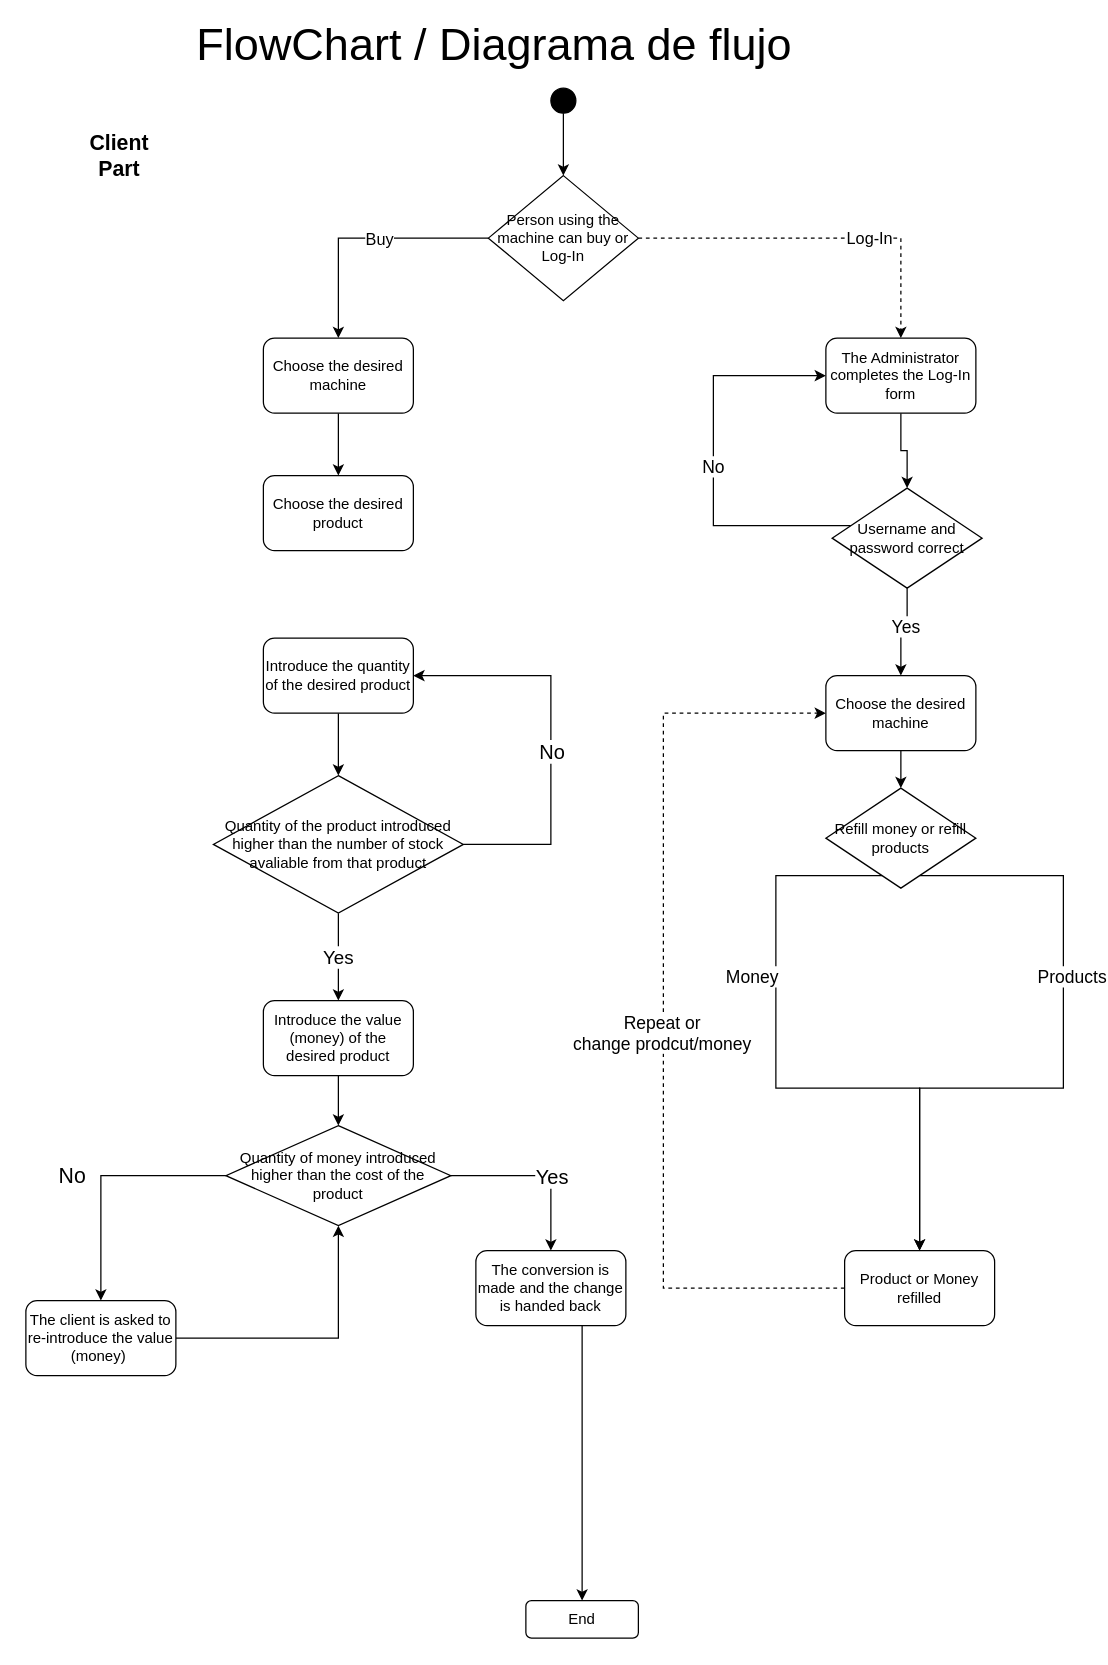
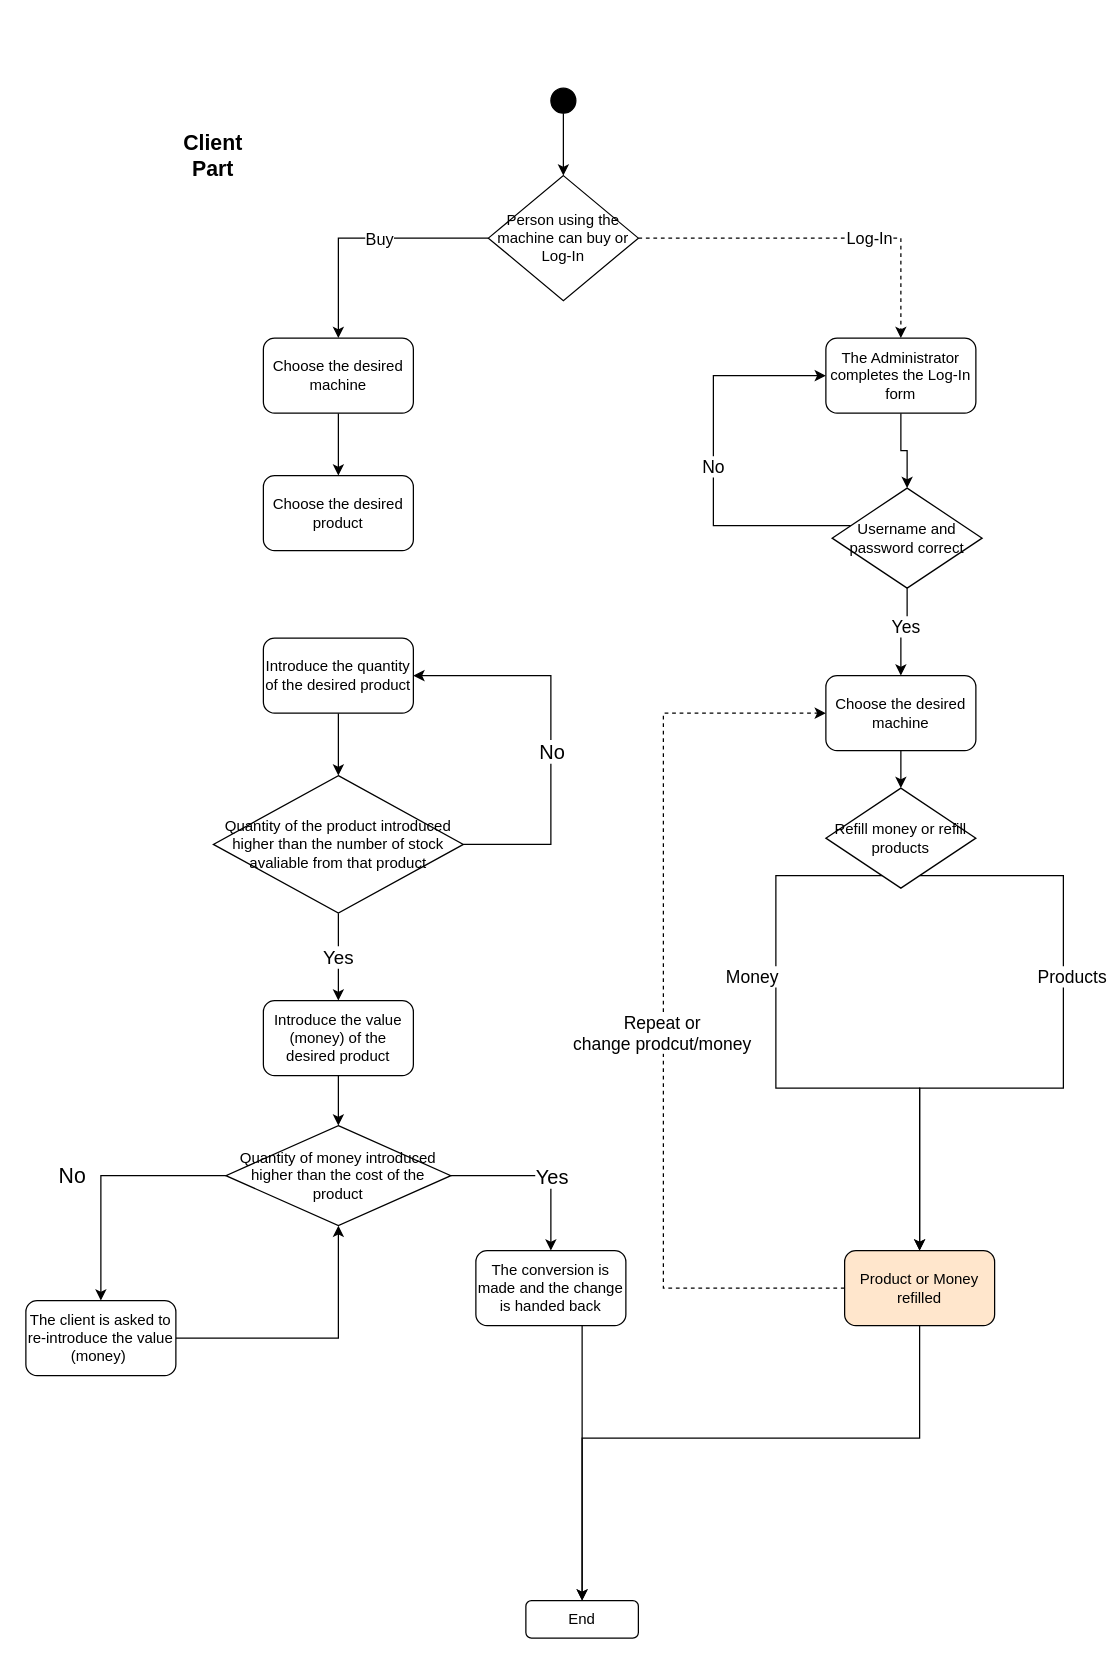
(494, 44) -> none
(119, 157) -> (213, 157)
(919, 1288) -> (919, 1288)
none -> (808, 1438)
